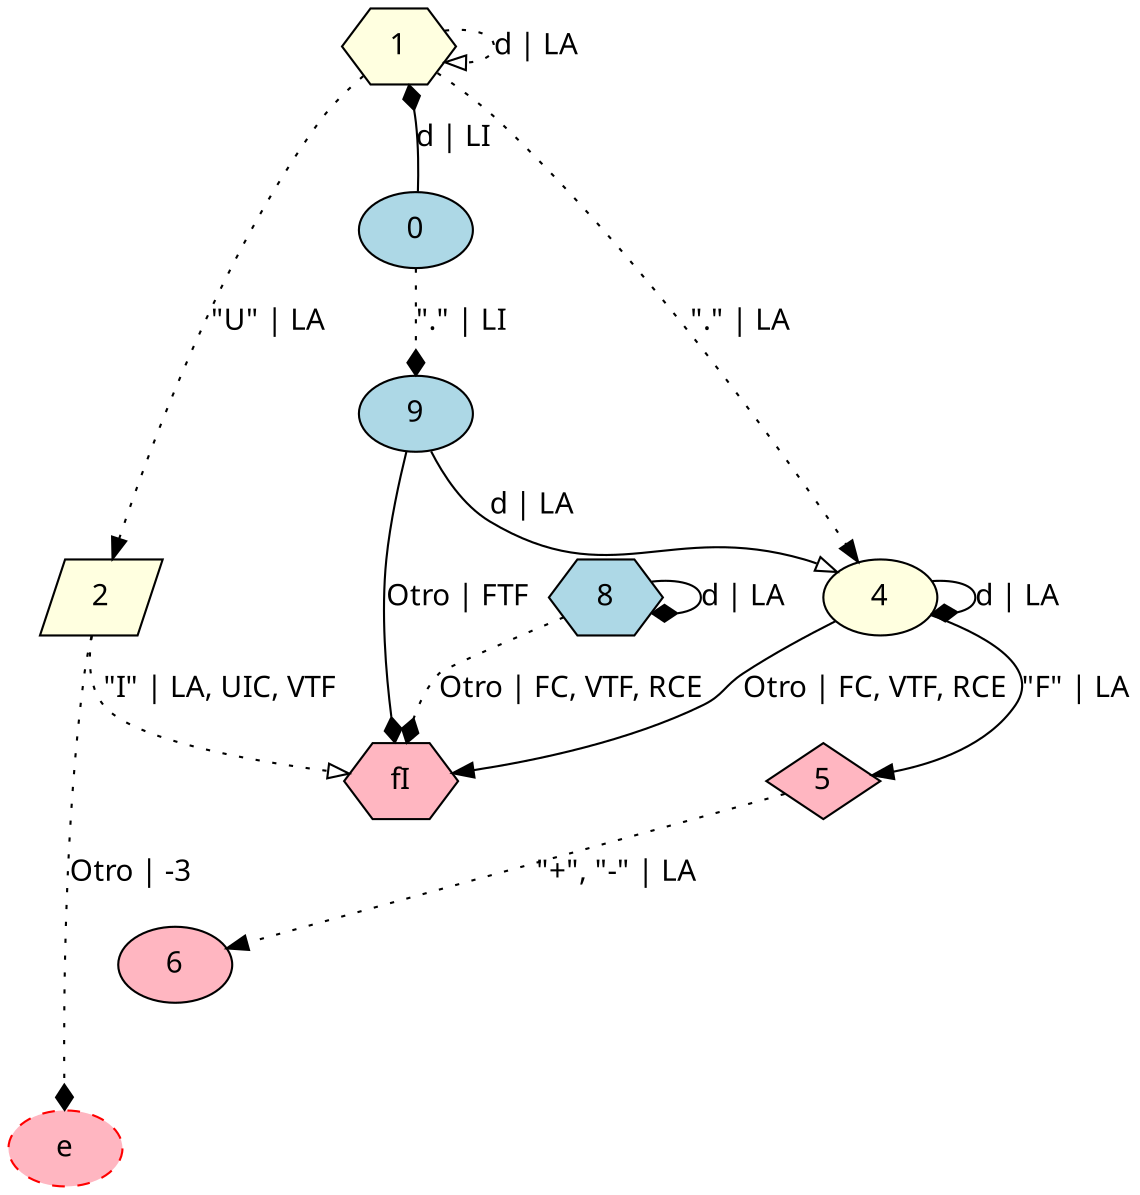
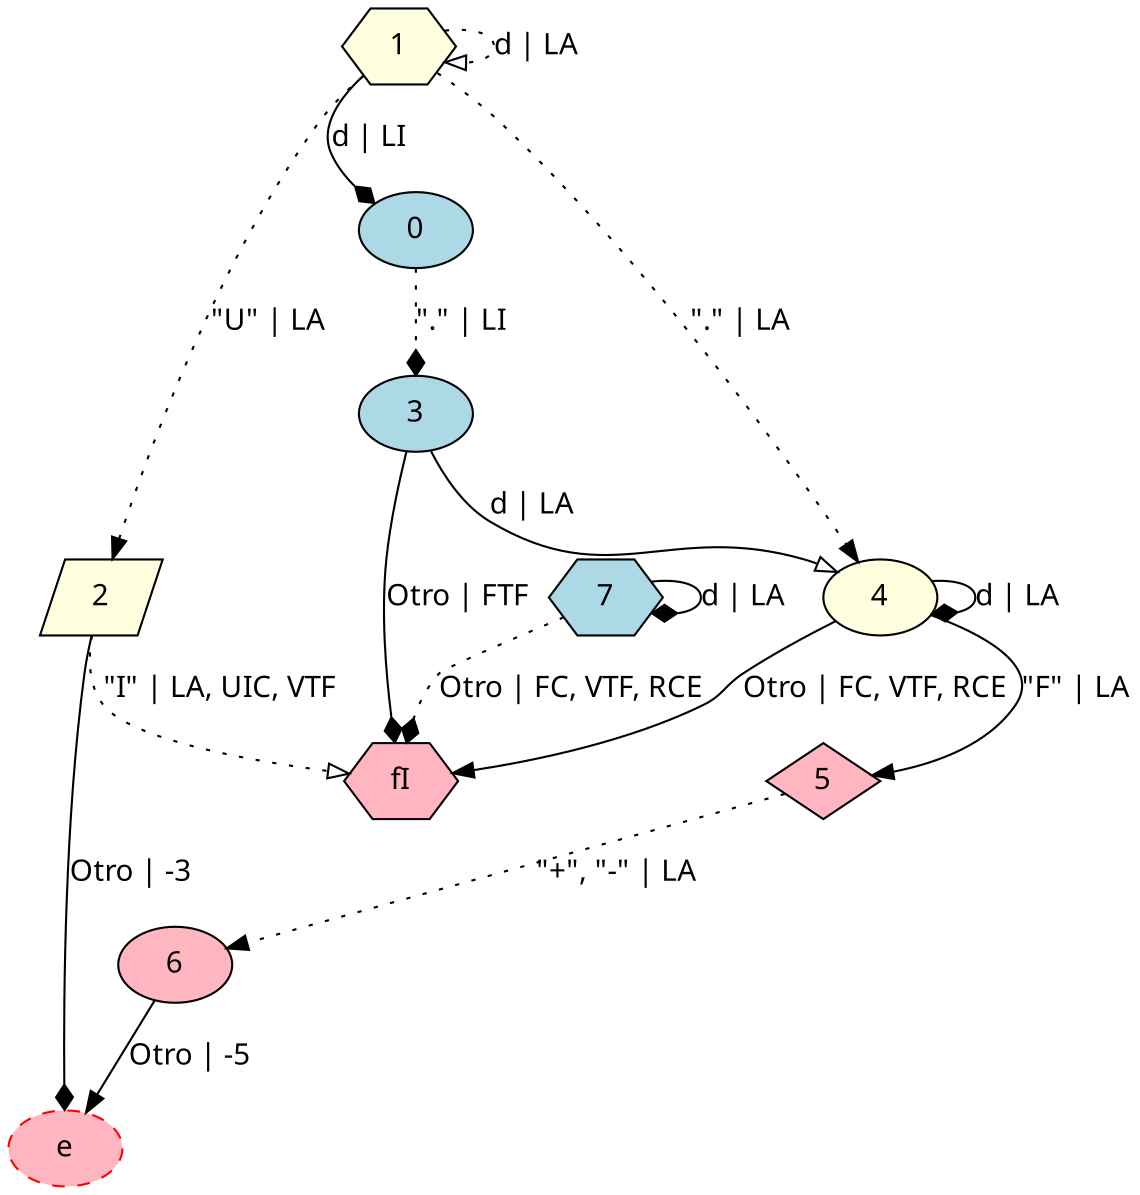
(418, 151) -> (328, 133)
(416, 414) -> (416, 414)
(606, 597) -> (606, 597)
(69, 859) -> (69, 859)
none -> (126, 1047)
